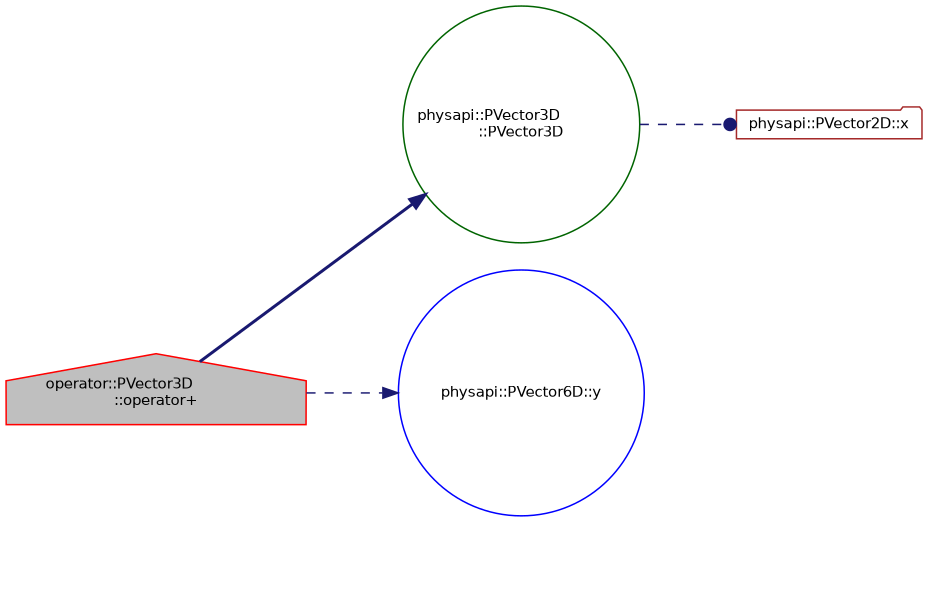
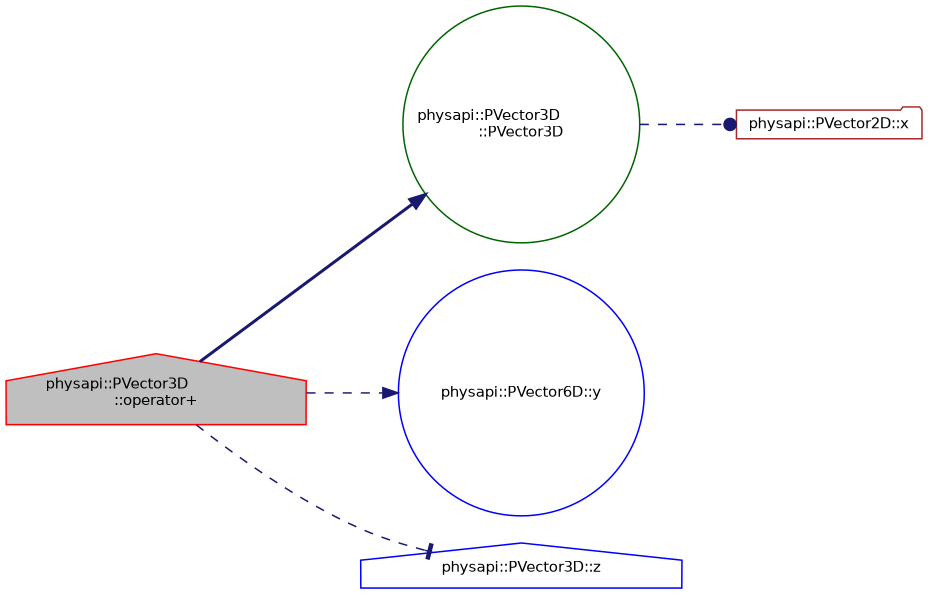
(156, 393) -> (156, 393)
none -> (521, 568)
